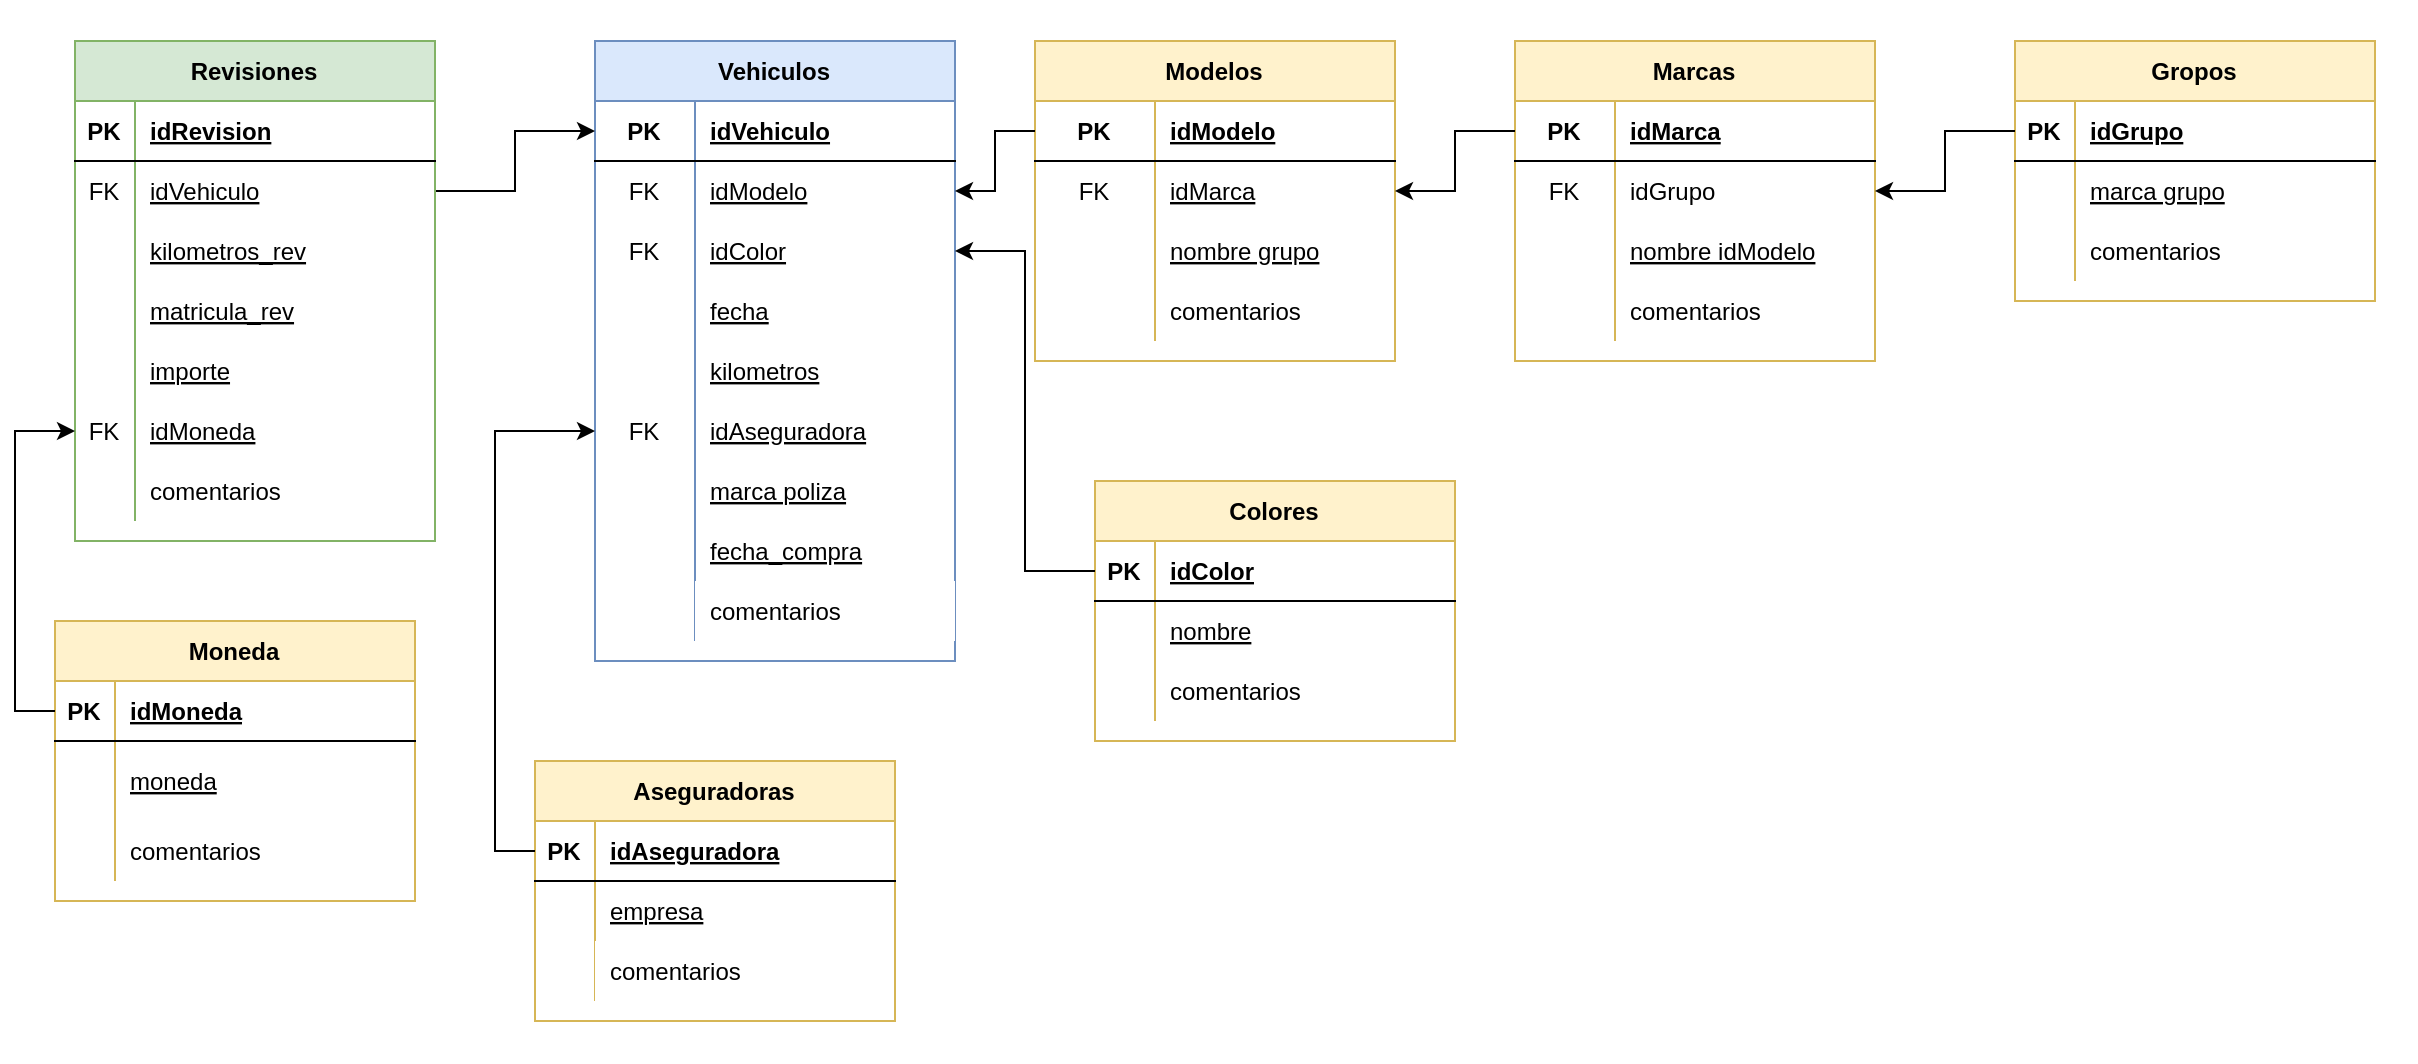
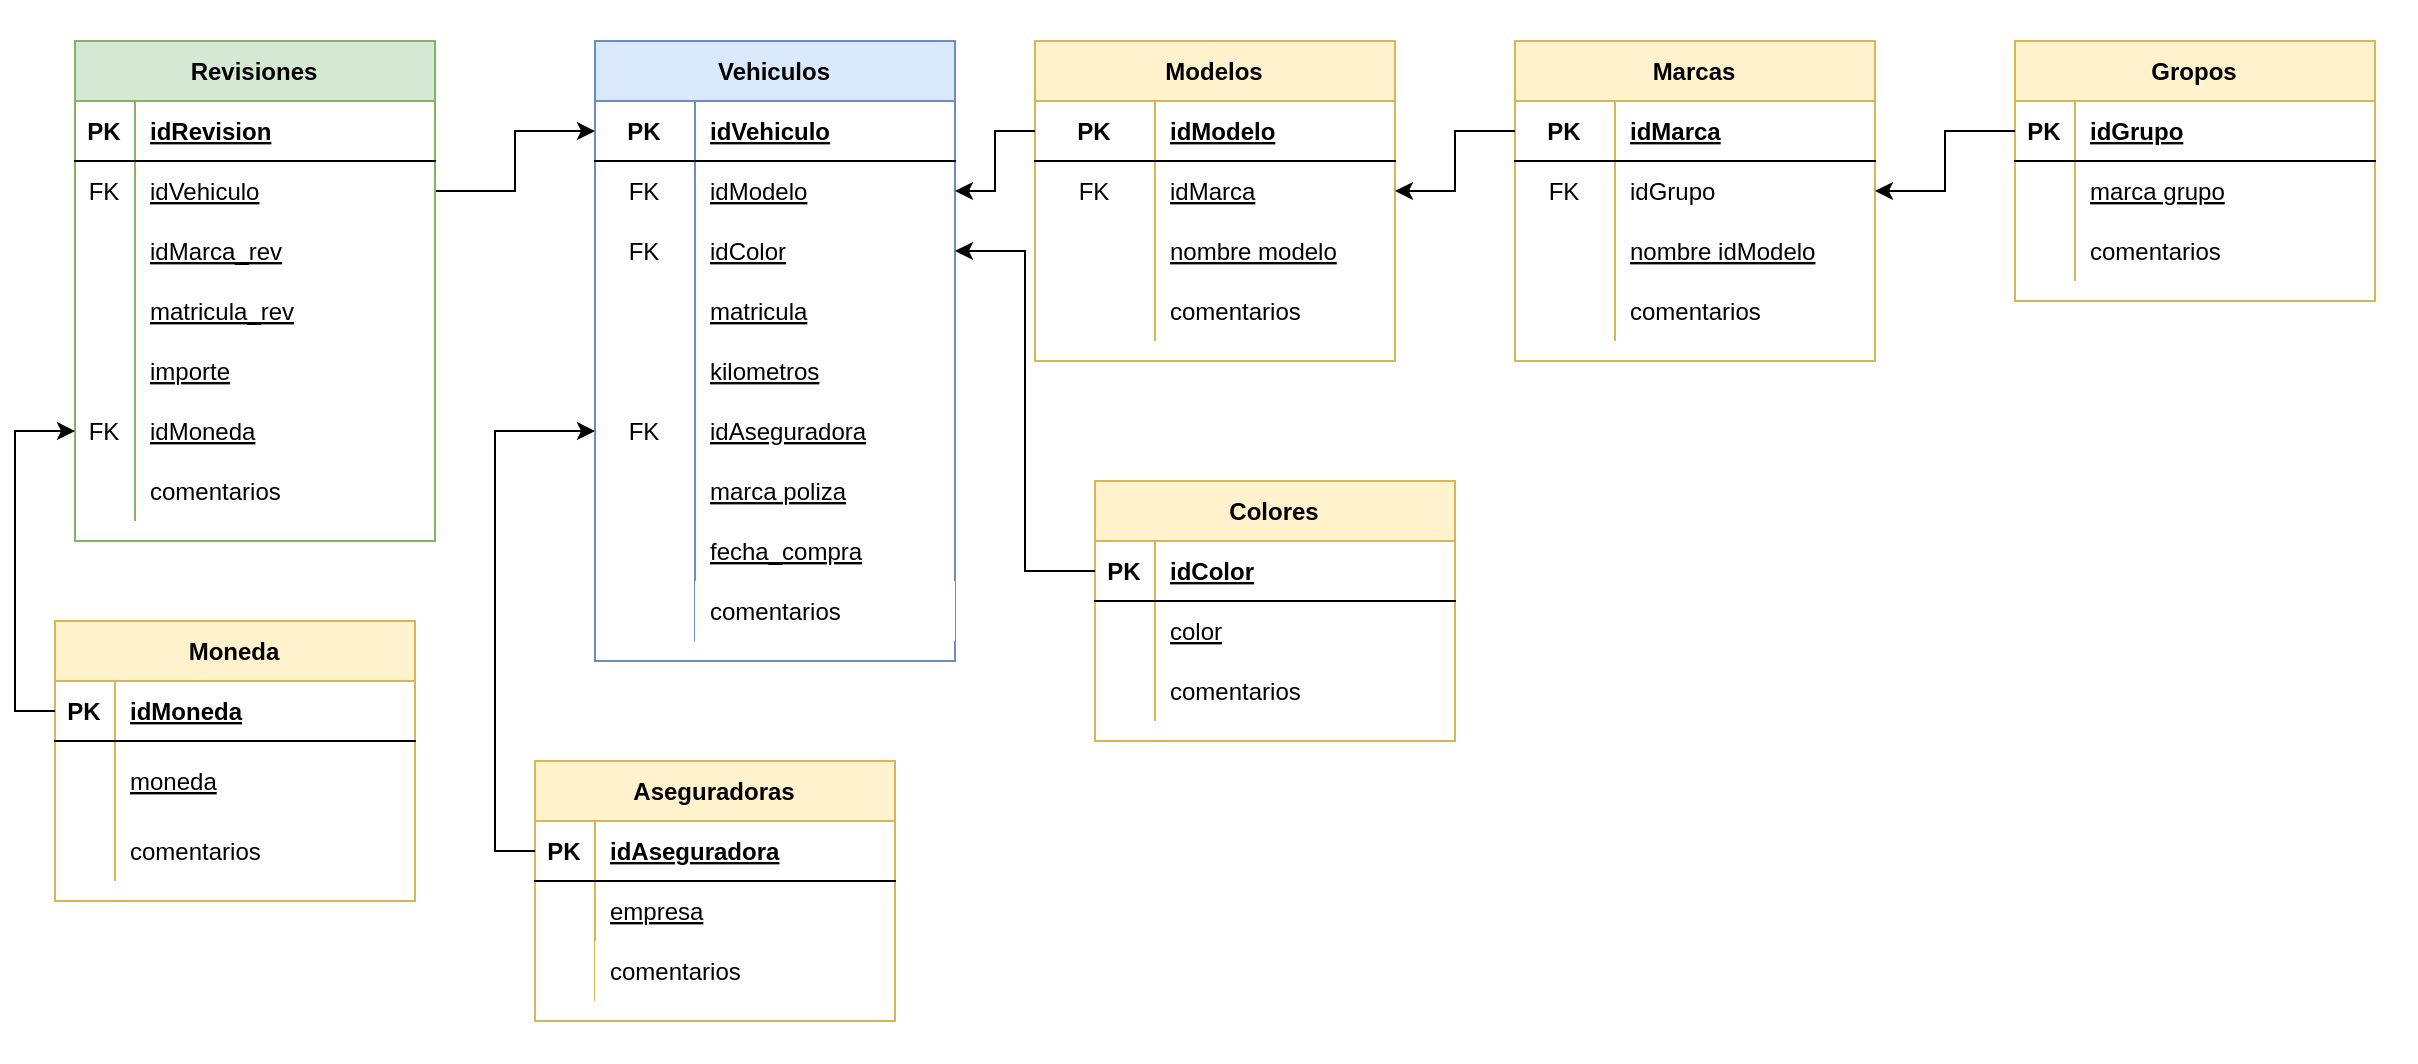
(238, 252) -> (221, 252)
(1248, 252) -> (1251, 252)
(744, 312) -> (764, 312)
(1210, 632) -> (1200, 632)
